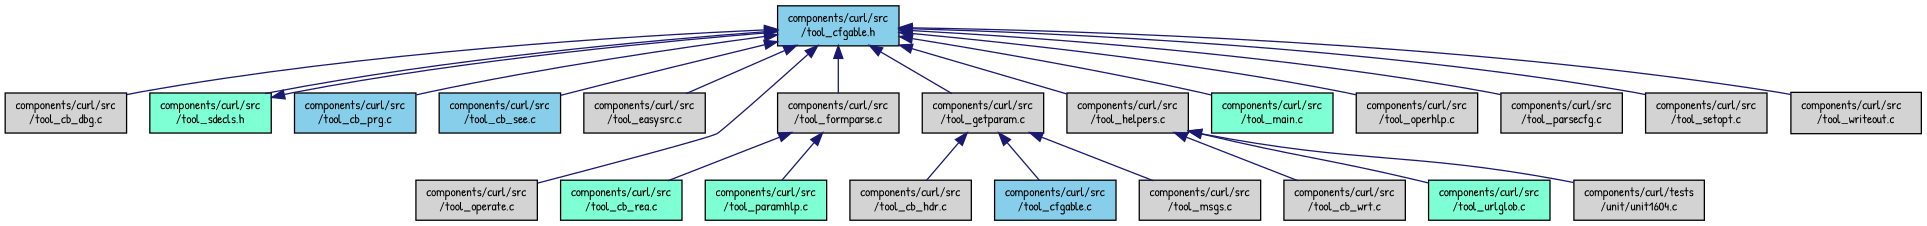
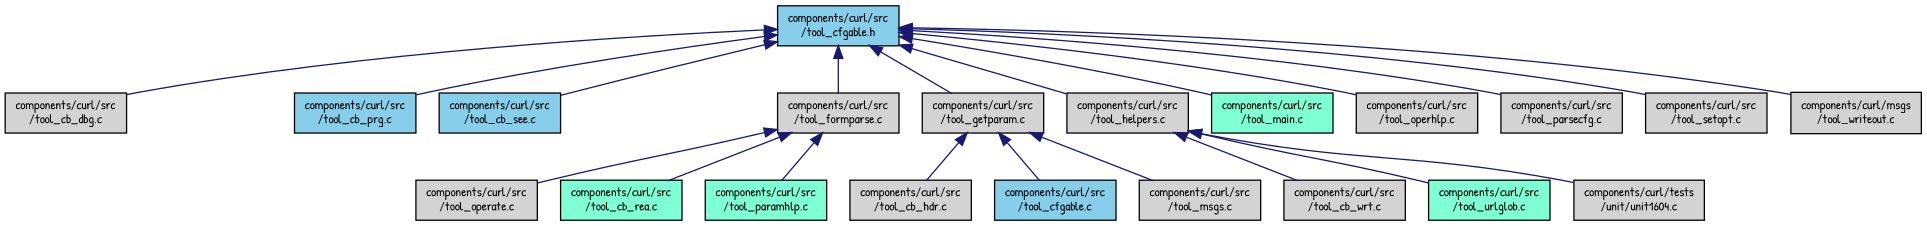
(211, 113) -> none
(645, 113) -> none
(1856, 113) -> (1856, 113)
(686, 143) -> (651, 157)
